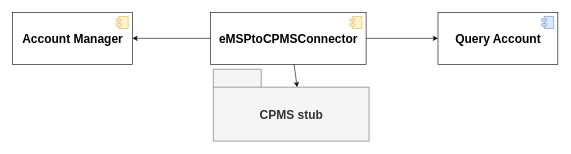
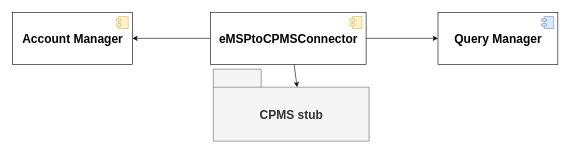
(499, 39) -> (499, 39)
